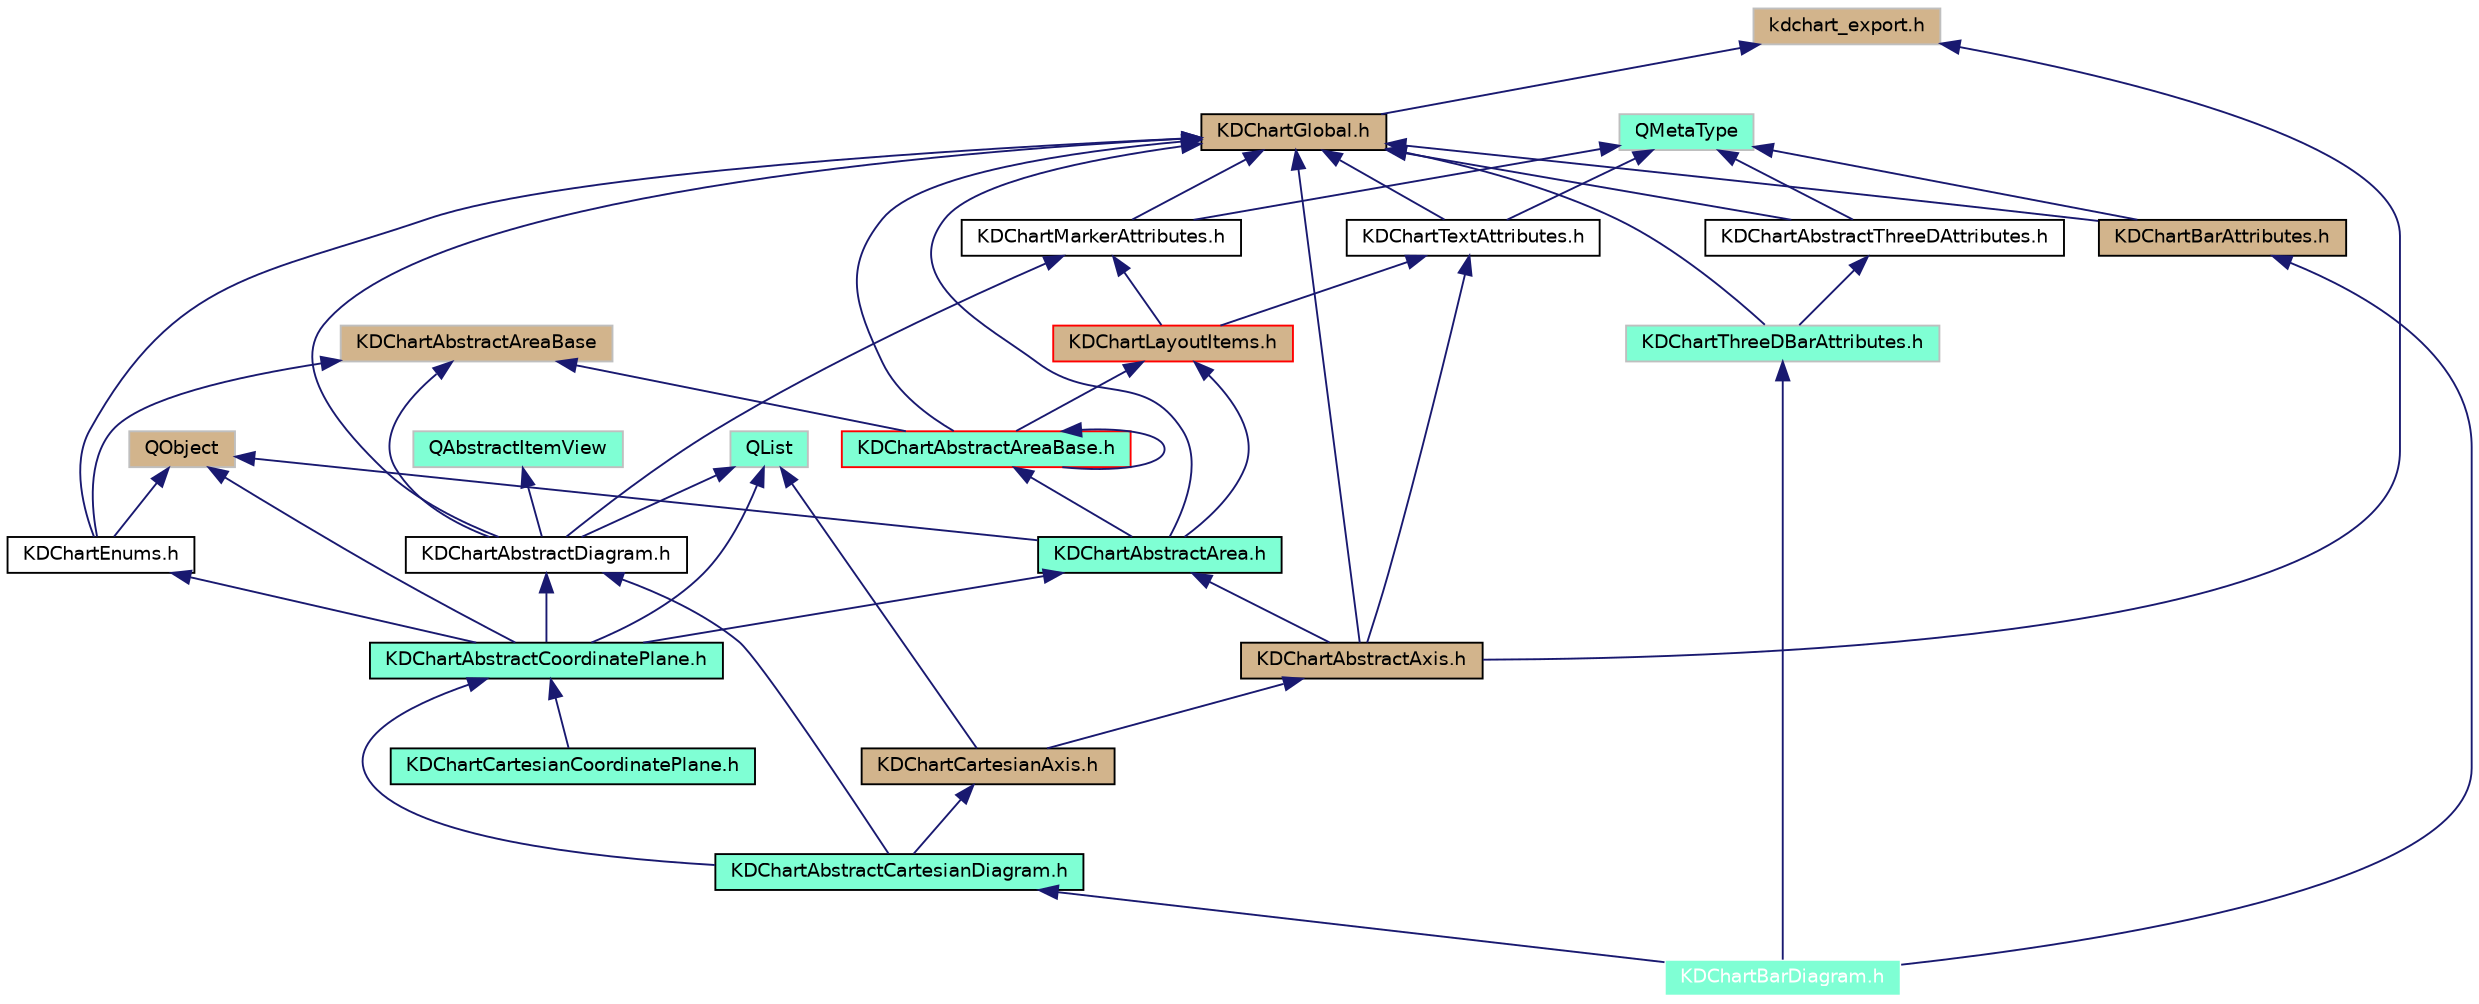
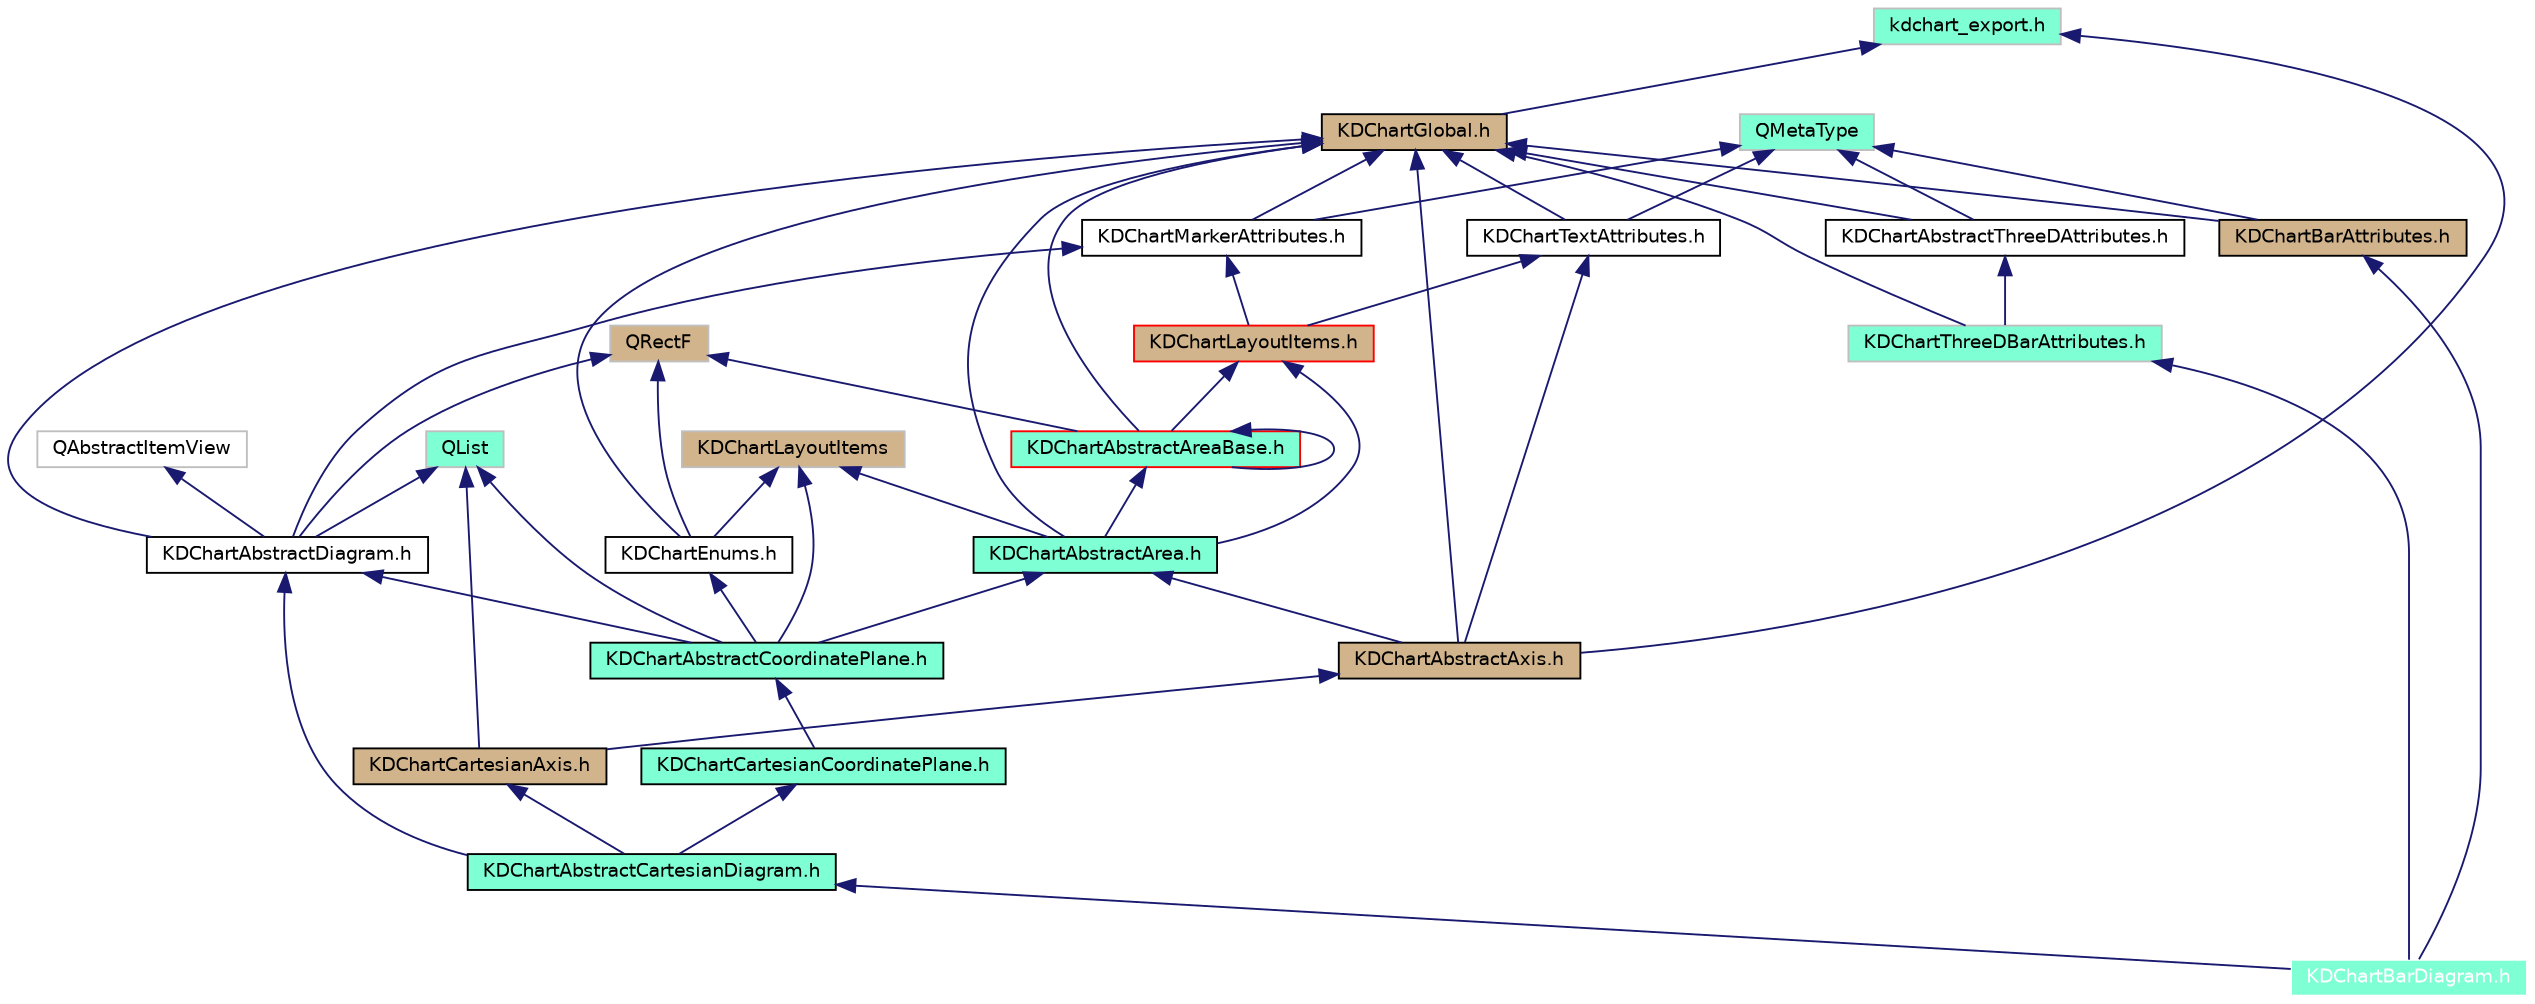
(1847, 26) -> (1967, 26)
(477, 344) -> (659, 344)
(182, 449) -> (793, 449)
(518, 449) -> (142, 449)
(458, 829) -> (729, 824)
